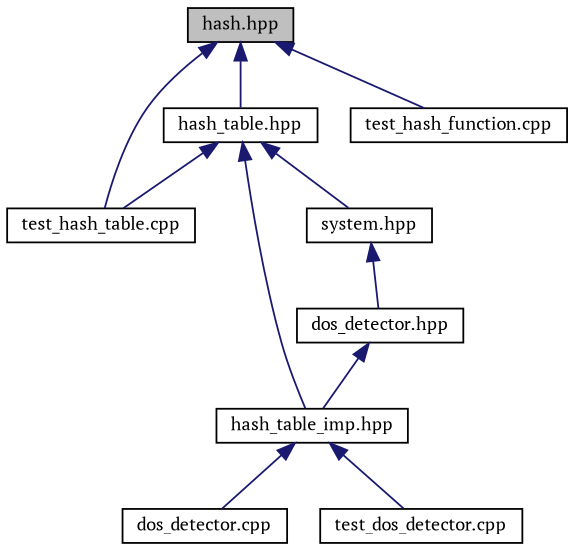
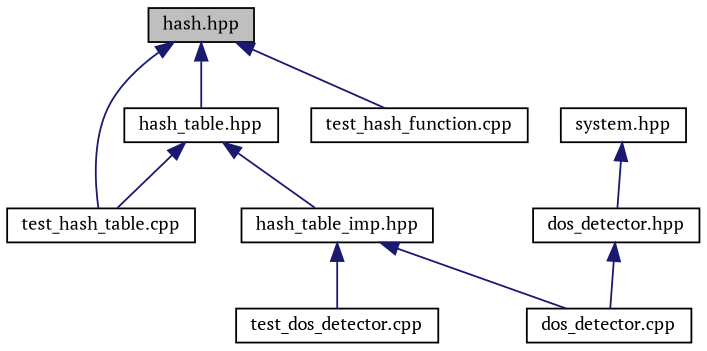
(312, 181) -> none
(341, 383) -> (612, 285)
